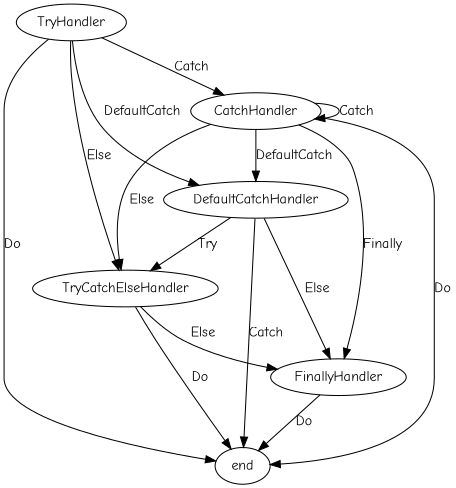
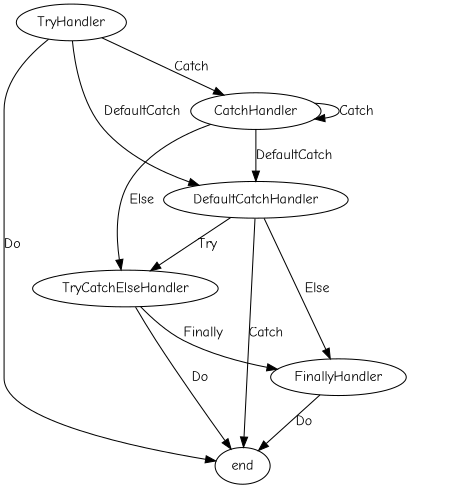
(84, 152) -> none
(363, 223) -> none
(434, 308) -> none
(203, 333) -> (203, 333)
